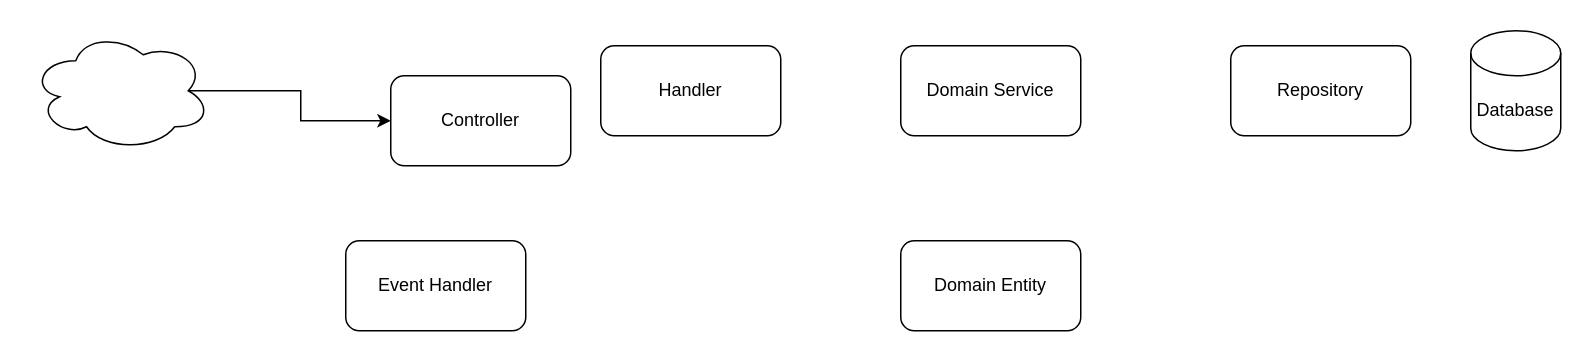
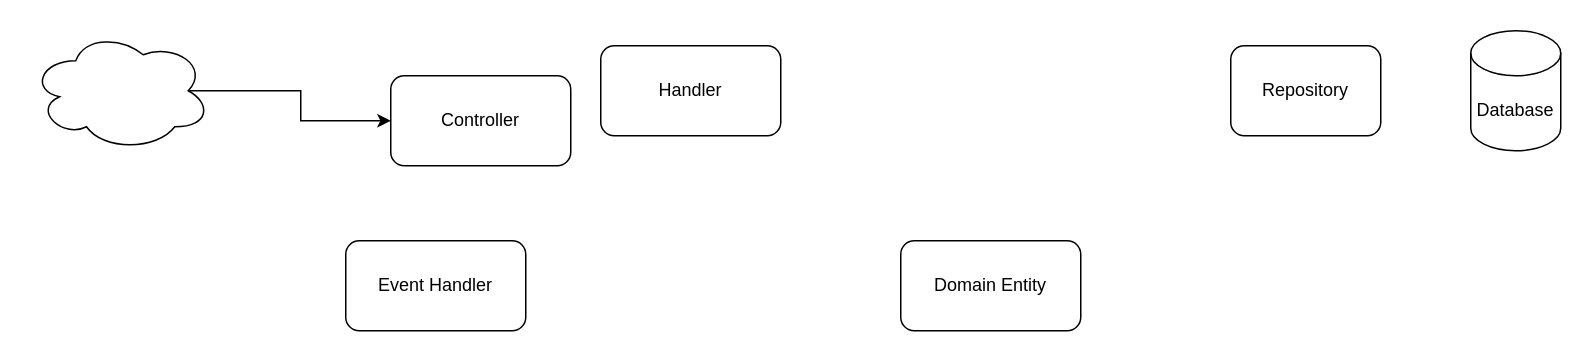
(991, 91) -> none
(1321, 91) -> (1306, 91)
